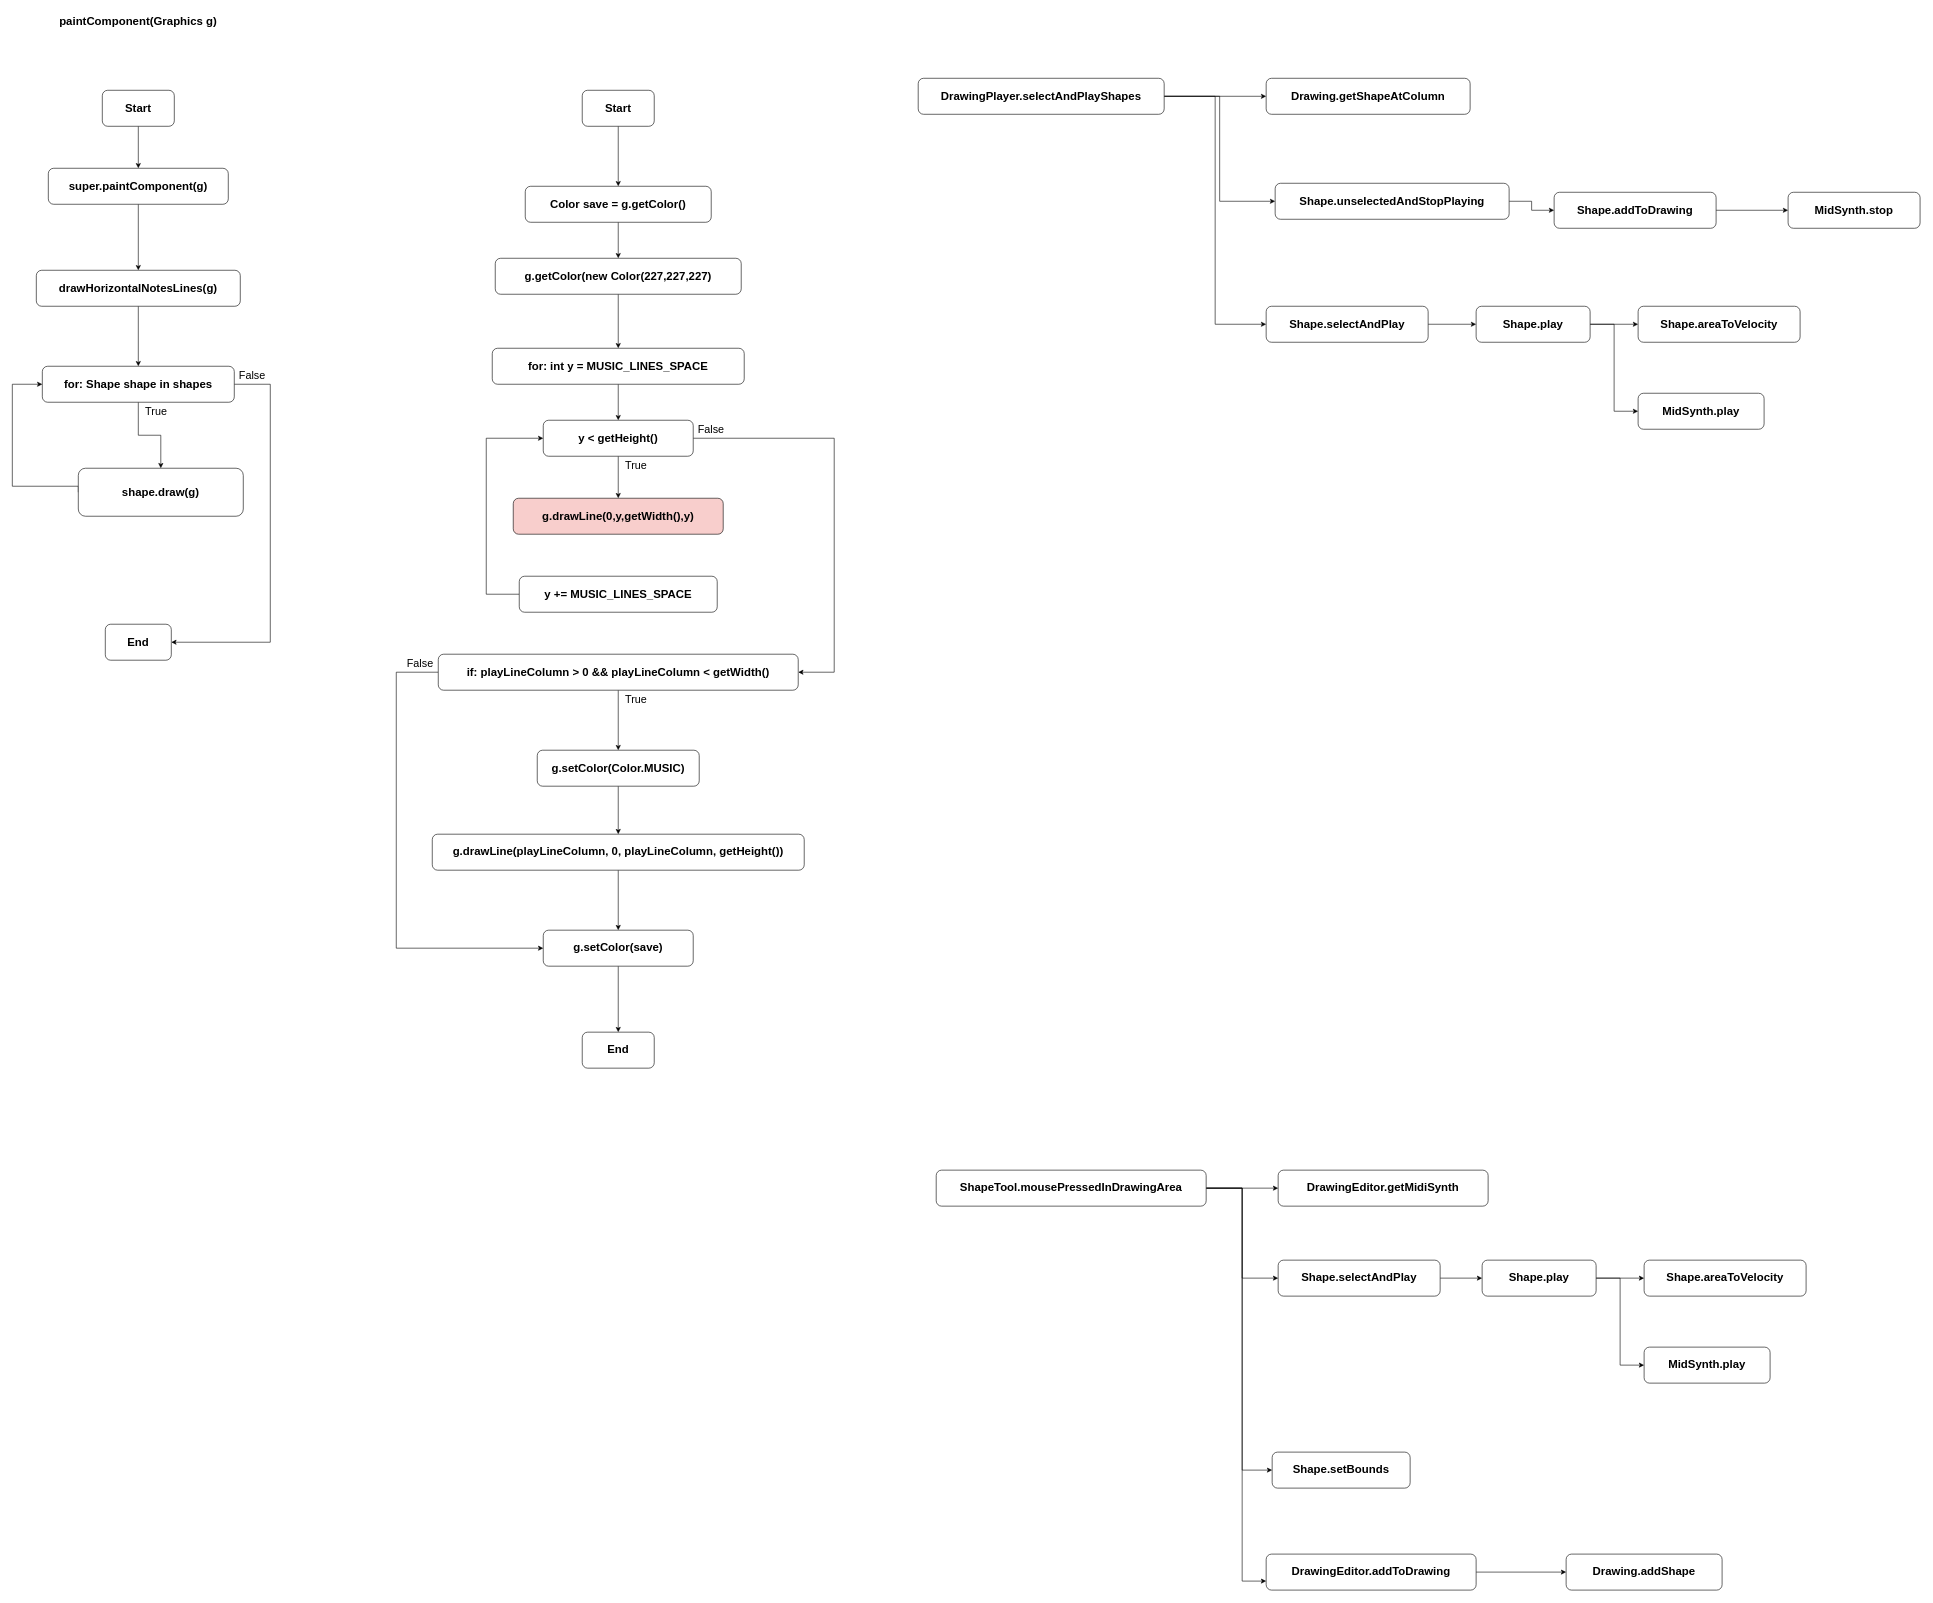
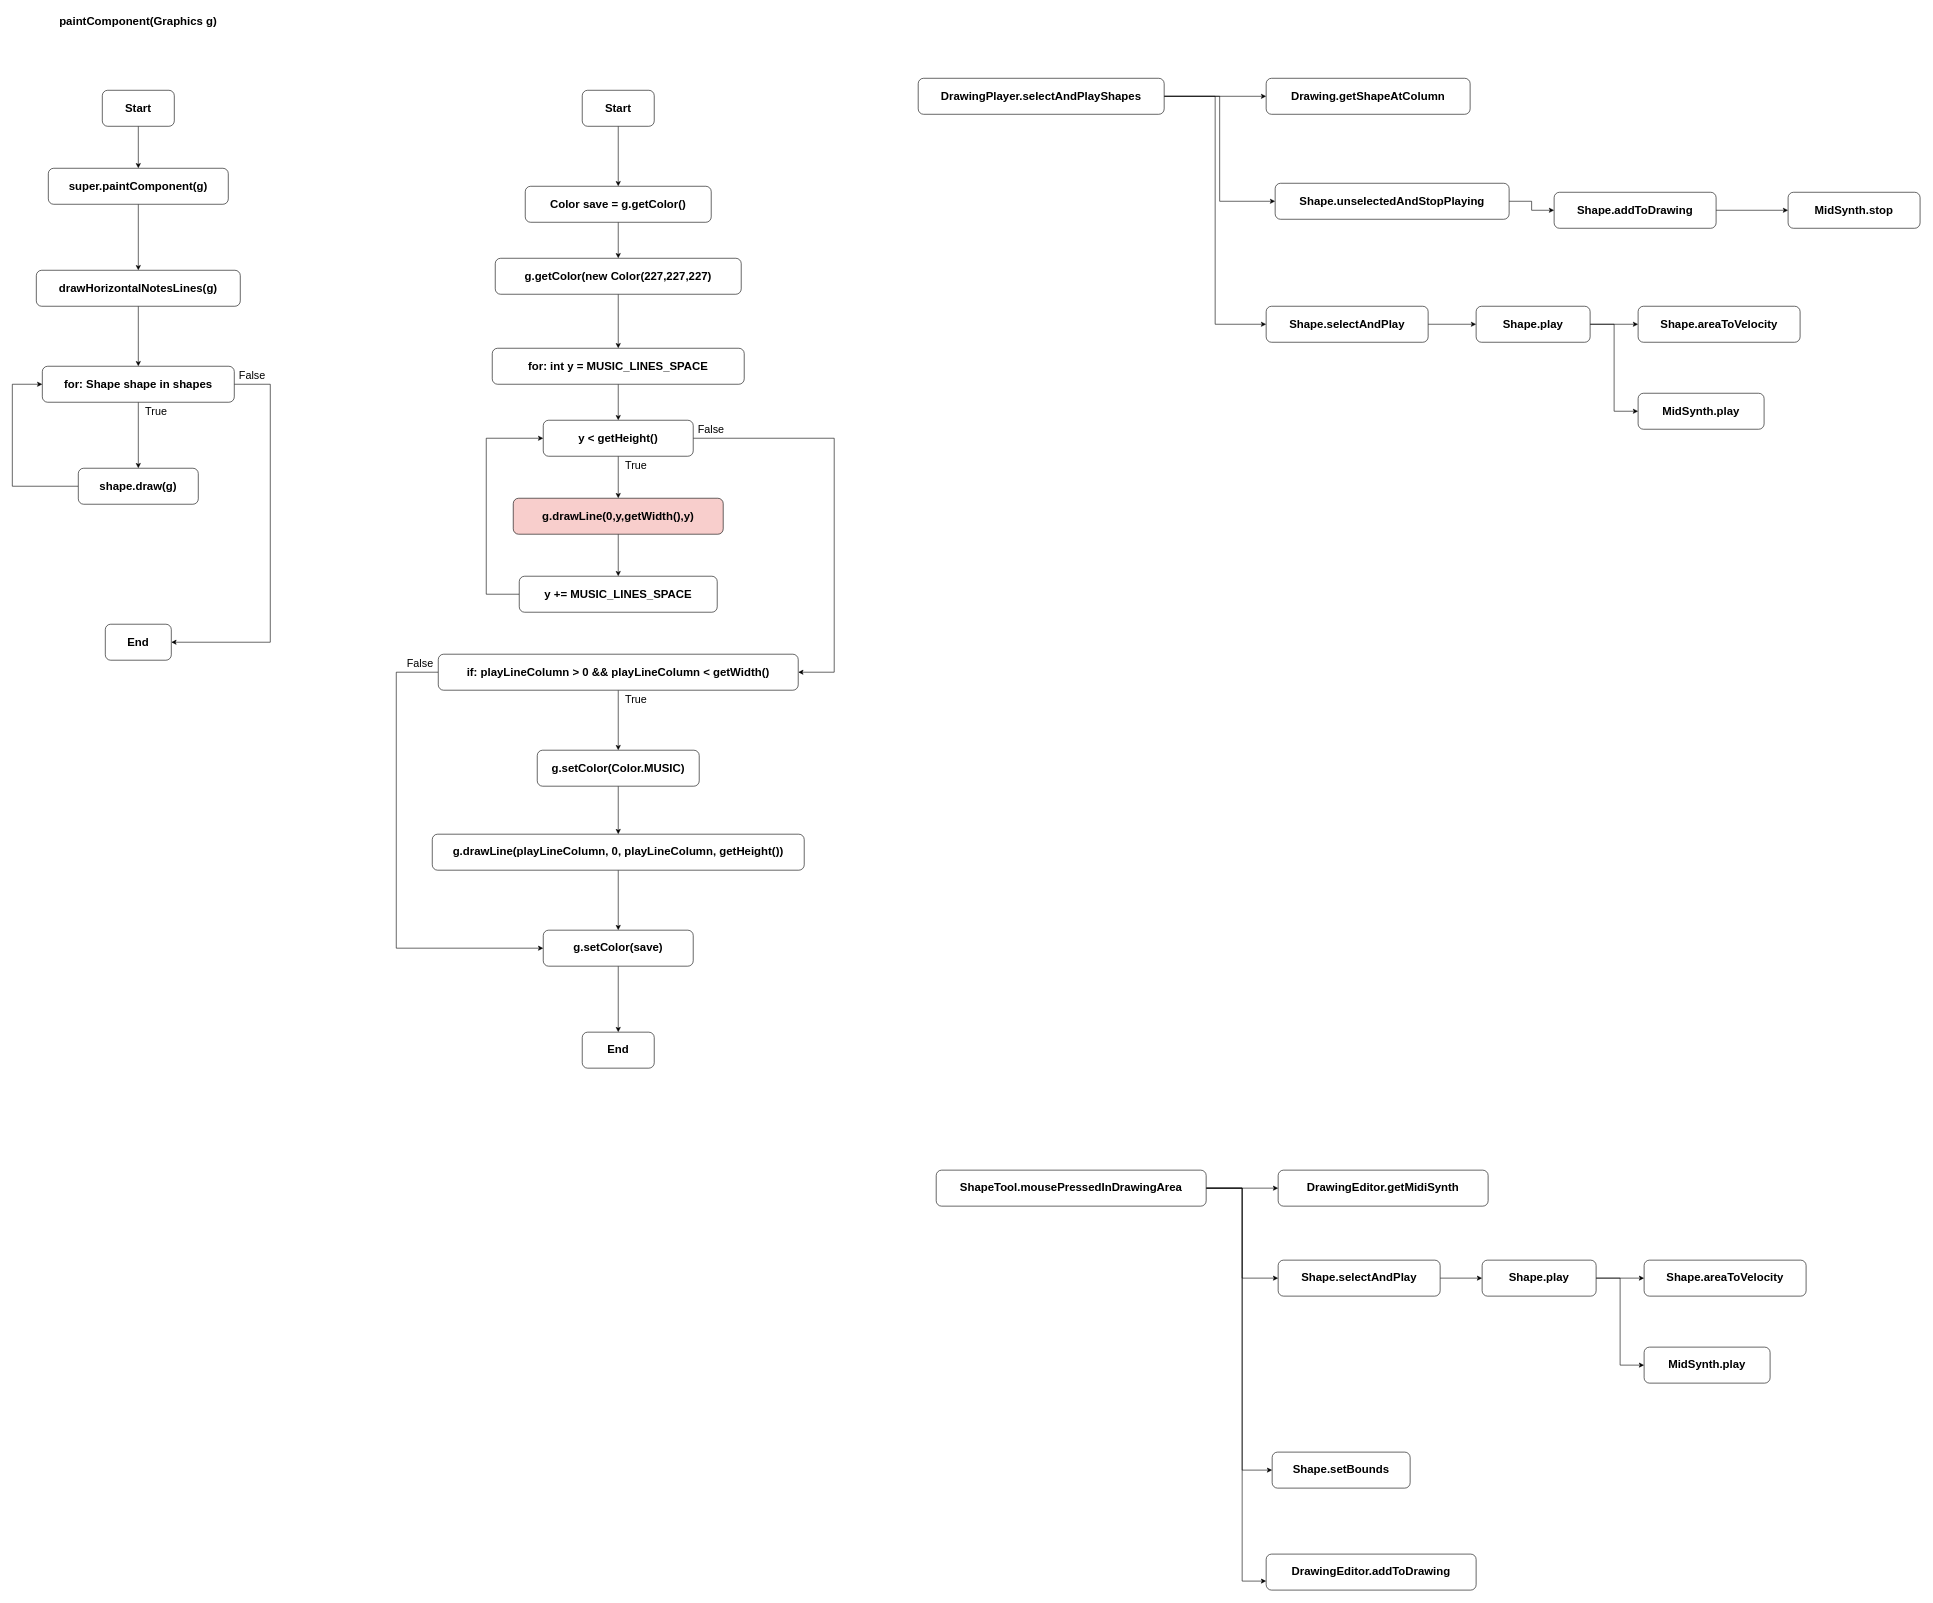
(161, 492) -> (138, 486)
none -> (618, 570)
(1560, 1572) -> none
(1644, 1572) -> none
